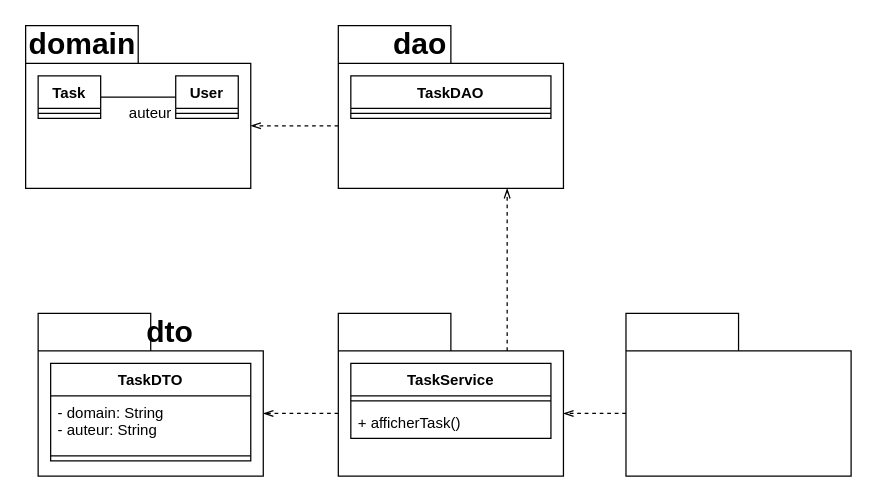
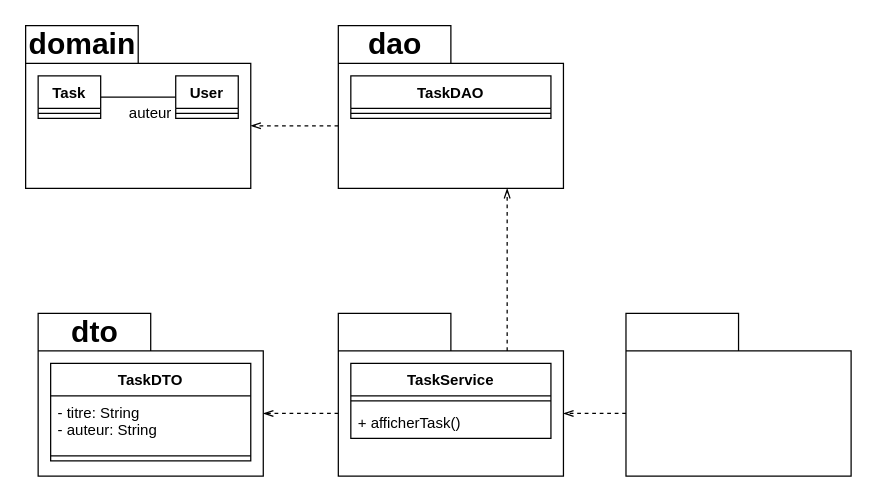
(419, 44) -> (394, 44)
(169, 332) -> (94, 332)
(115, 413) -> (111, 413)
